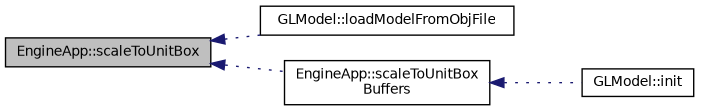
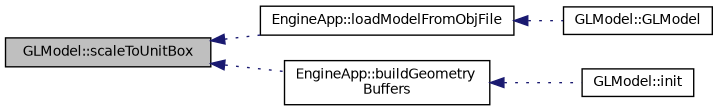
(387, 21) -> (387, 21)
none -> (638, 21)
(108, 52) -> (108, 52)
(387, 83) -> (387, 83)
